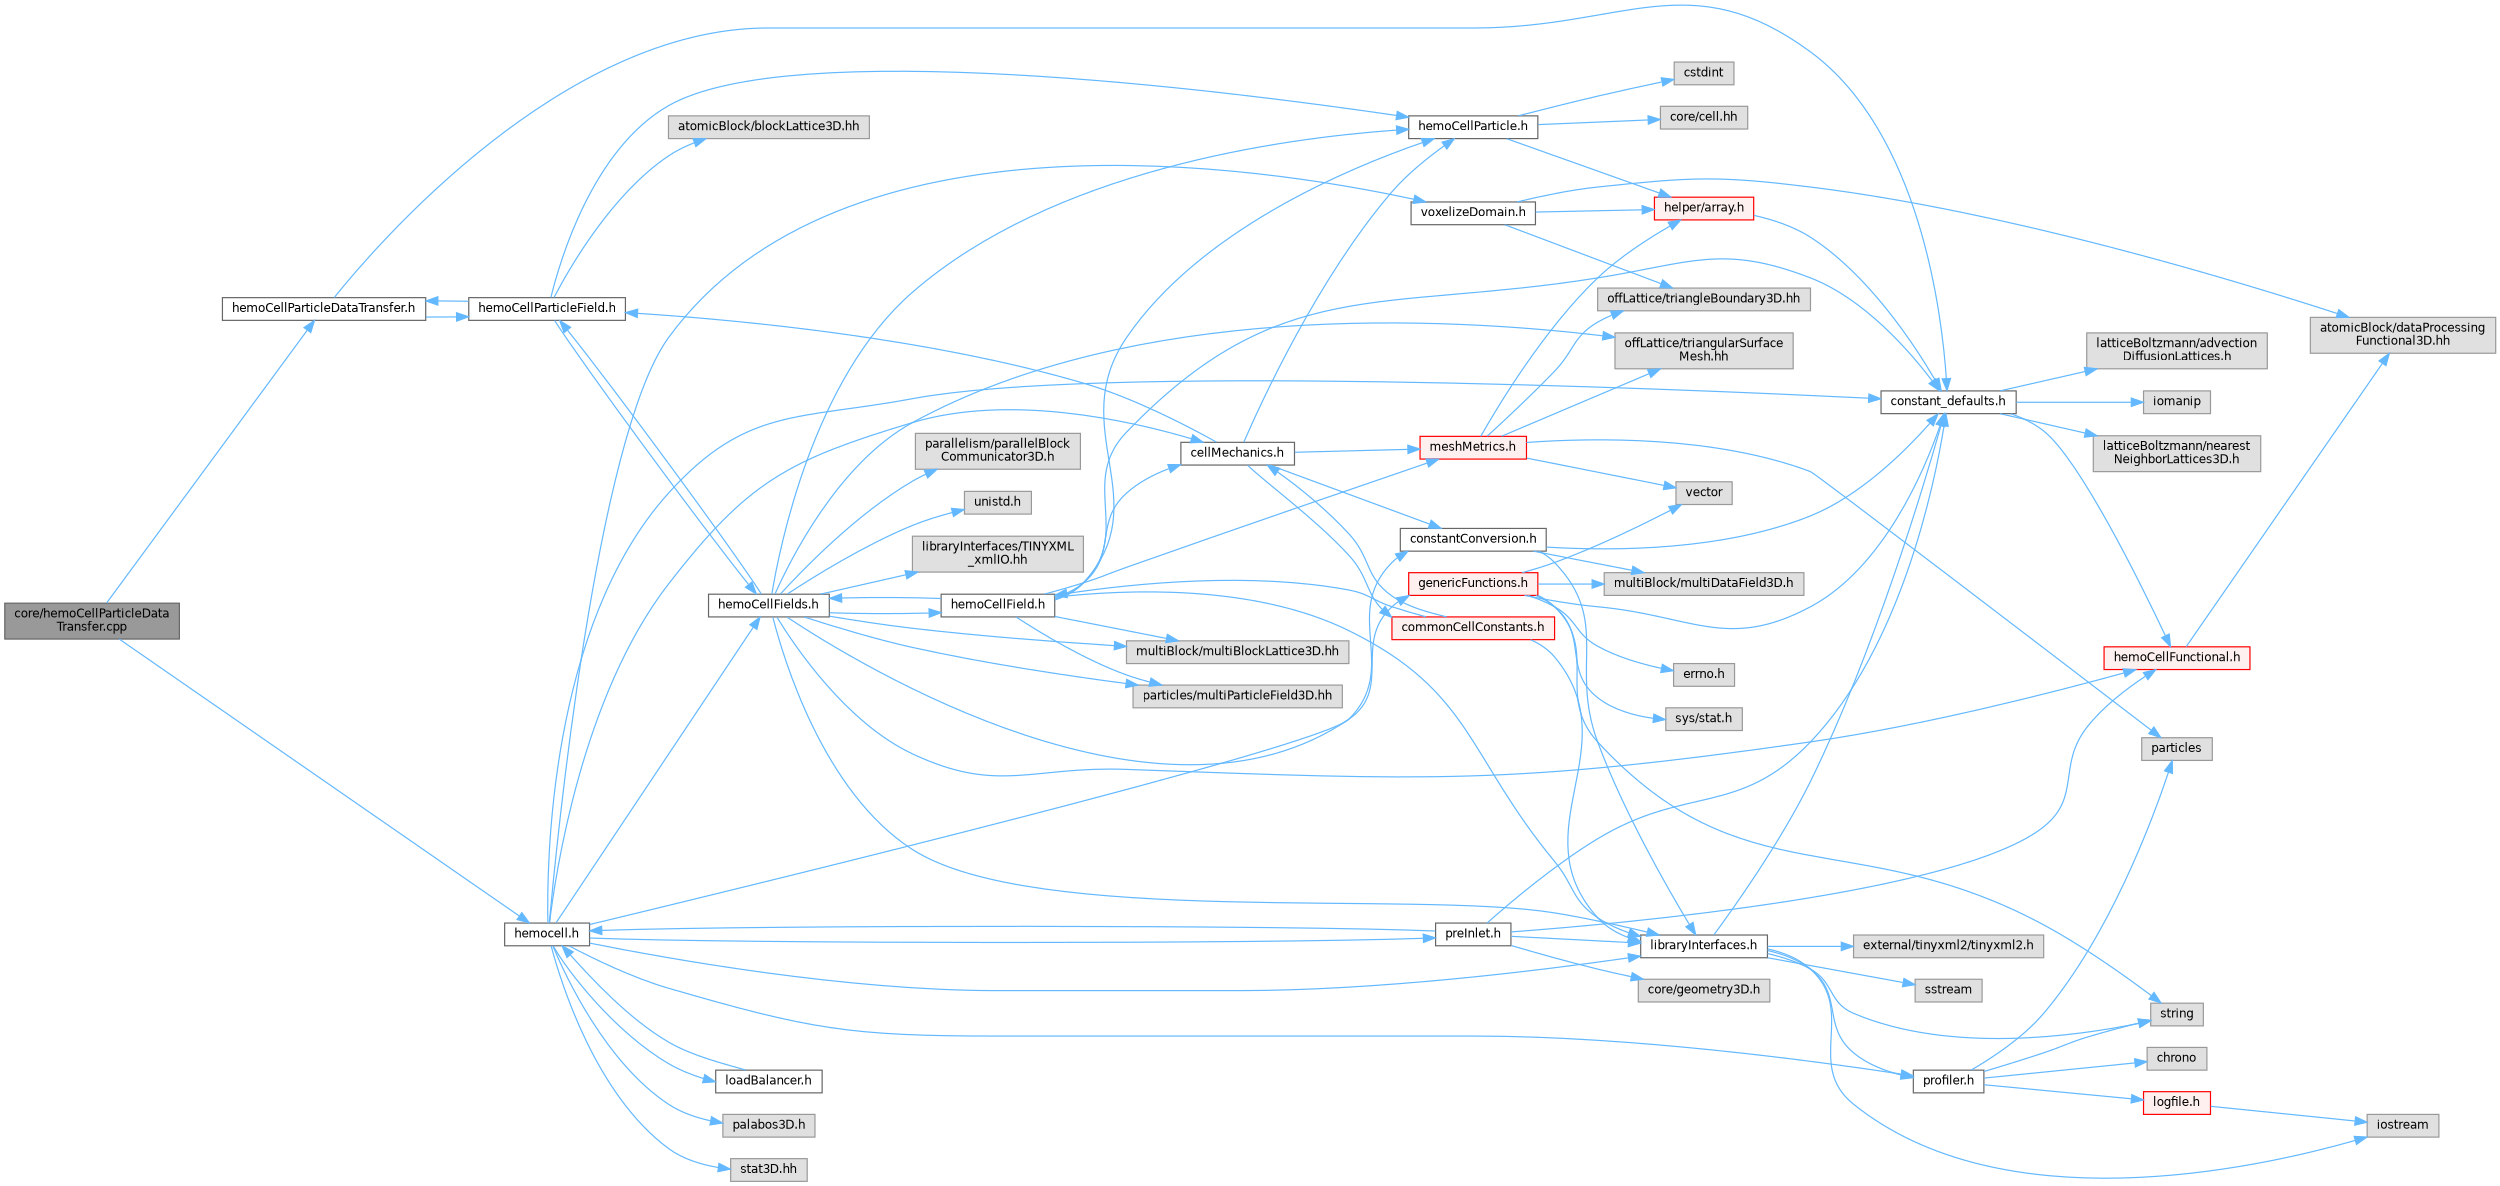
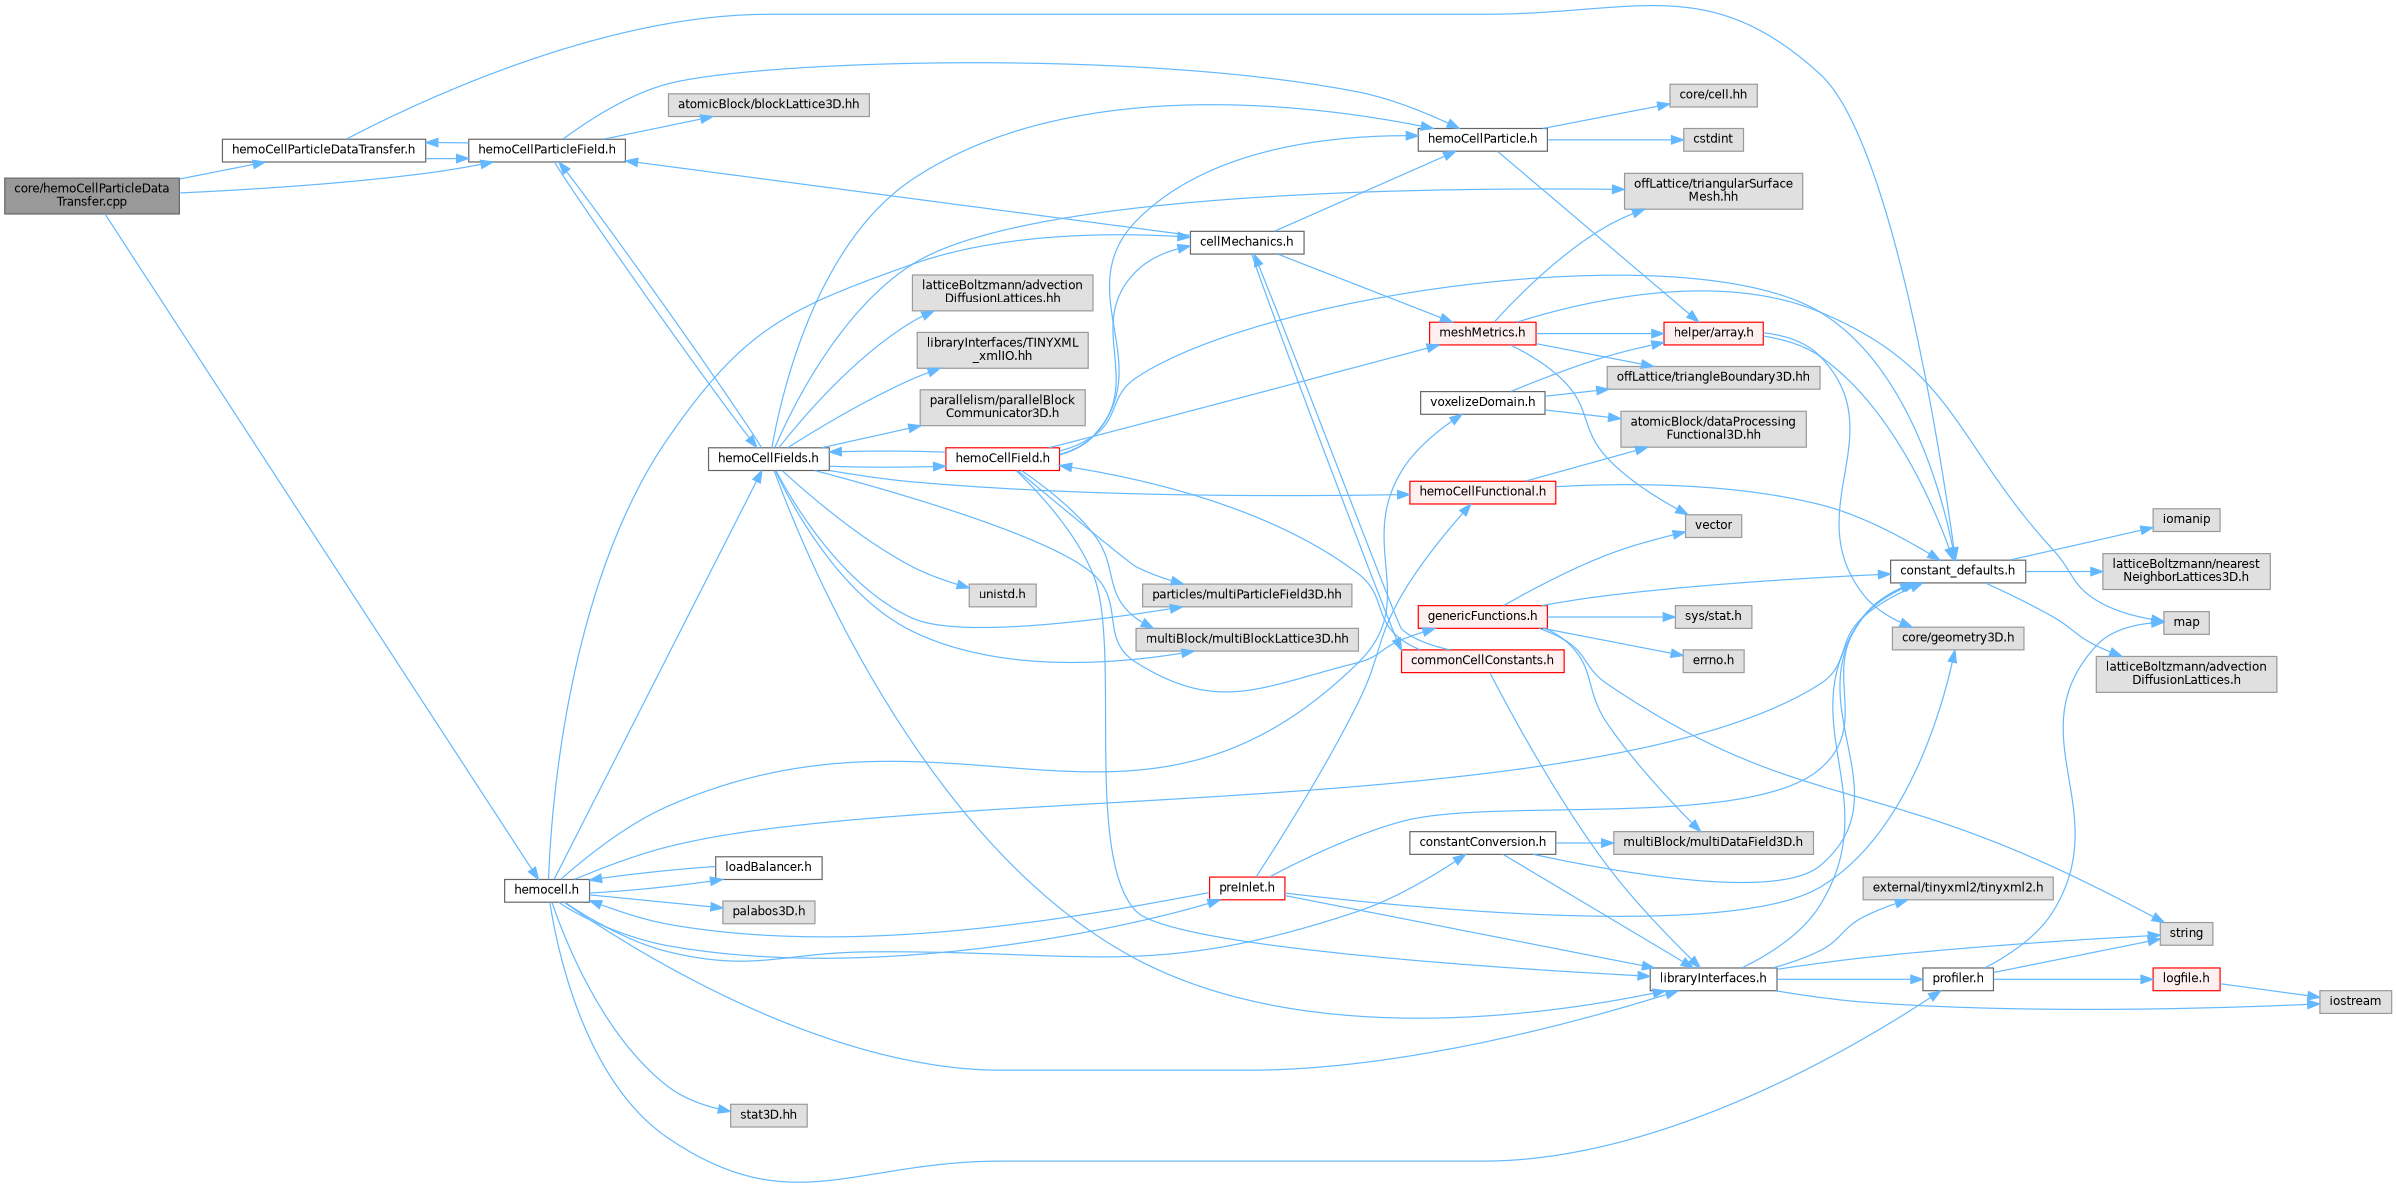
none -> (331, 183)
none -> (1003, 293)
none -> (1846, 467)
(1354, 496) -> none
(2102, 513) -> (1749, 492)
(998, 606) -> (1003, 459)
(2177, 749) -> (2187, 623)
(1473, 934) -> (1247, 888)
(1949, 991) -> none
(2177, 1059) -> none
